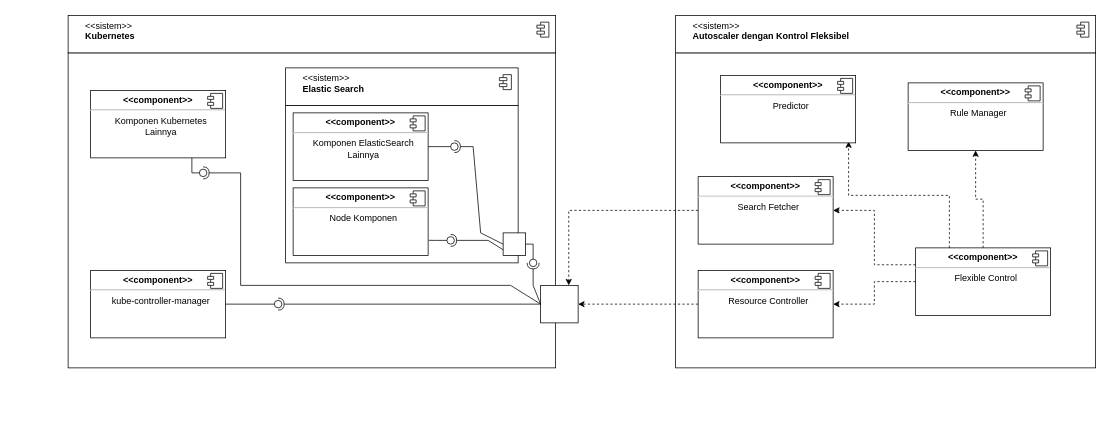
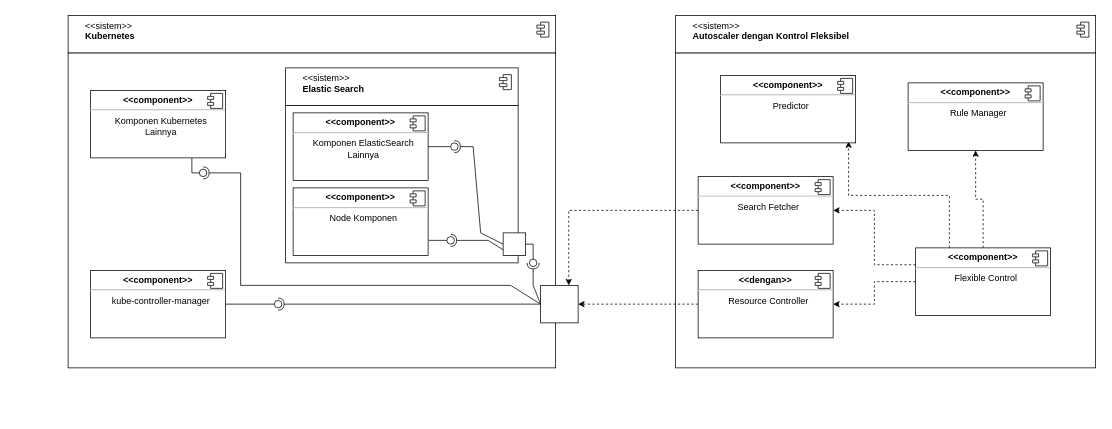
(742, 270) -> (742, 270)
